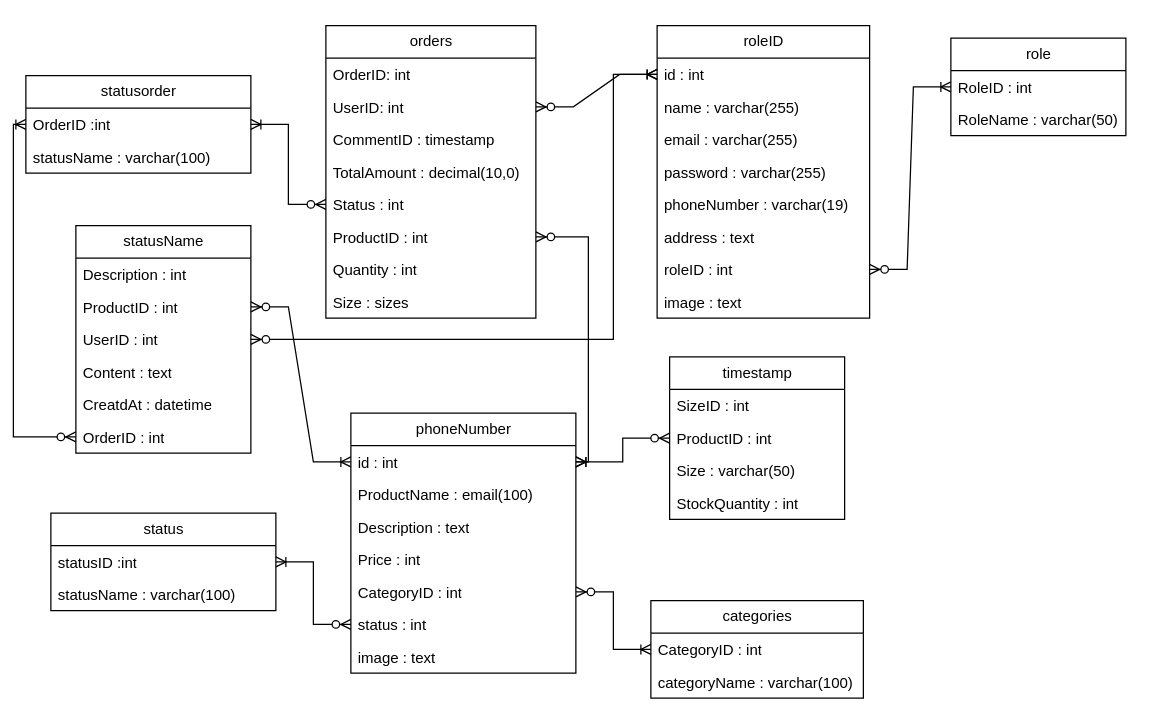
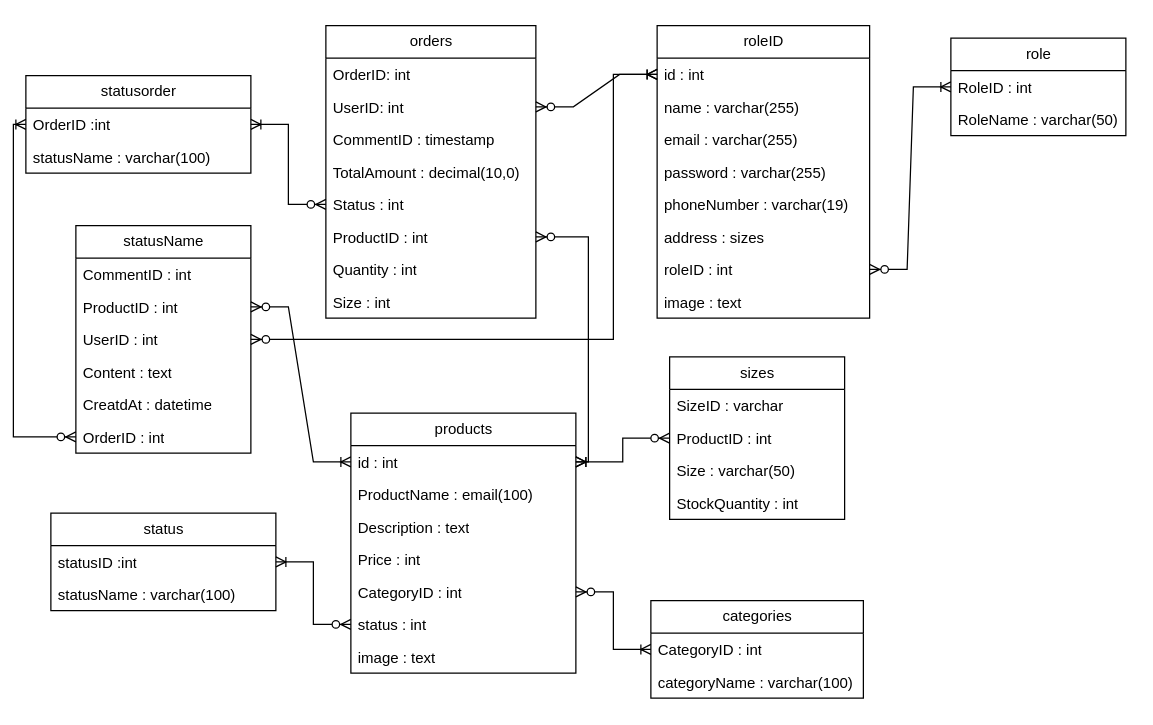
(717, 238) -> (720, 238)
(143, 276) -> (138, 276)
(374, 303) -> (365, 303)
(758, 373) -> (758, 373)
(718, 407) -> (736, 407)
(464, 429) -> (464, 429)
